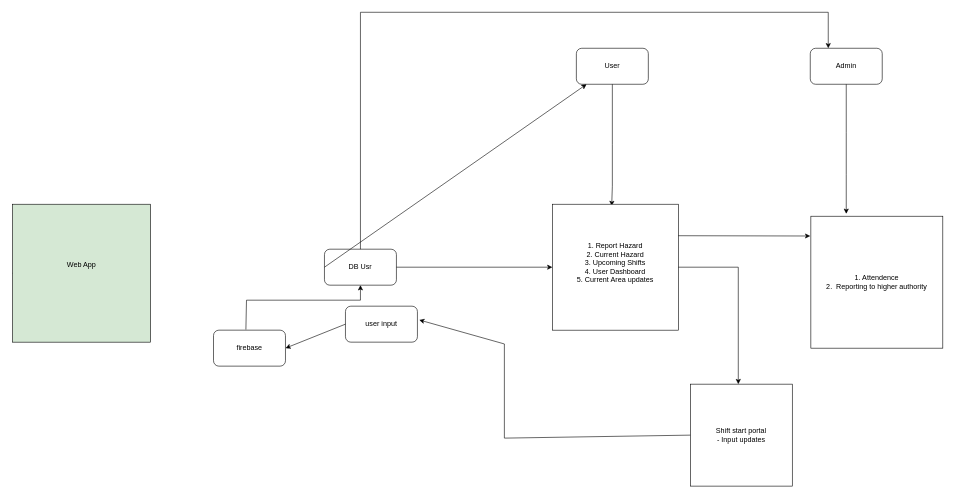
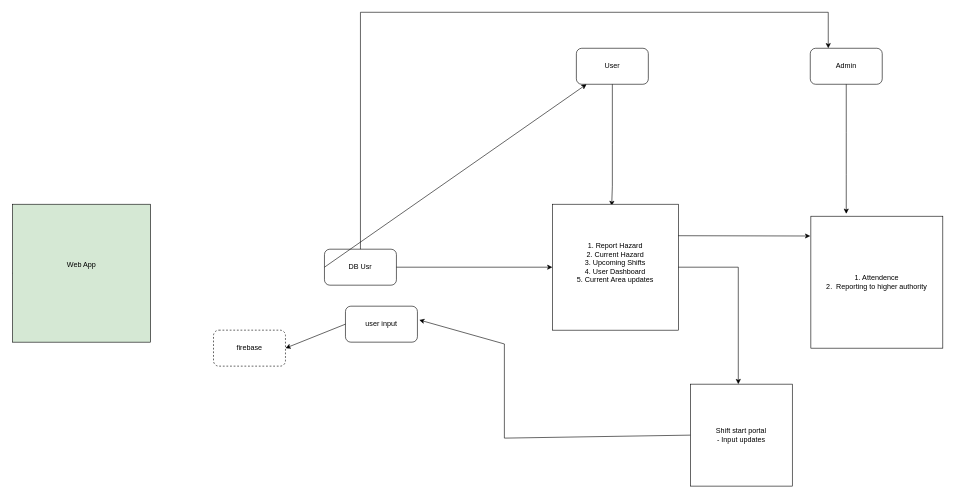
(360, 296) -> none
(249, 348) -> (249, 348)
